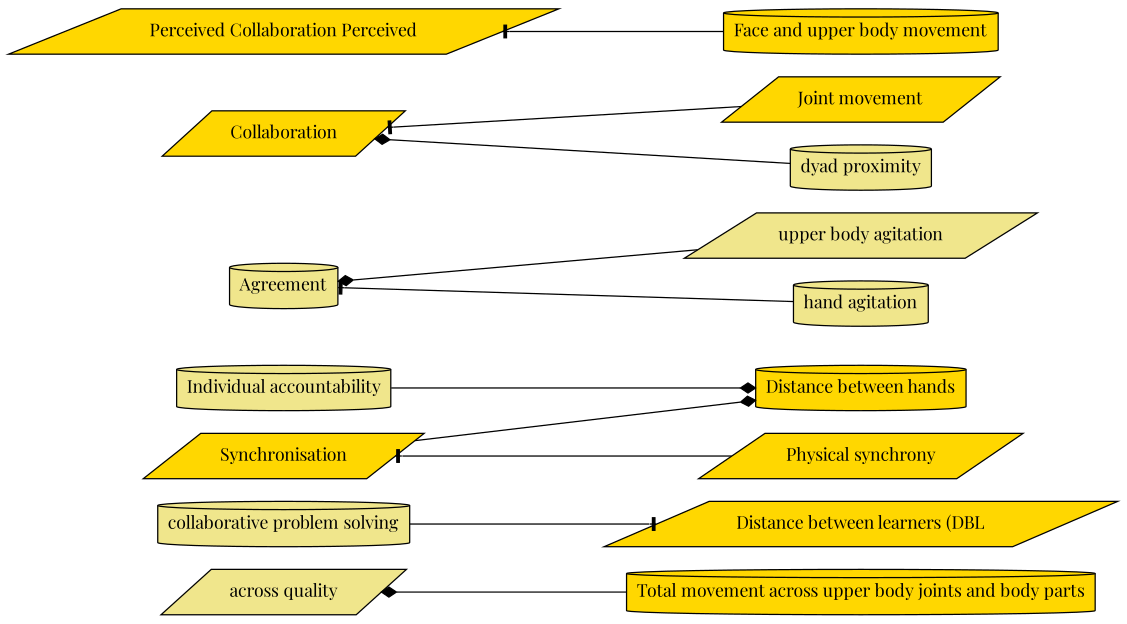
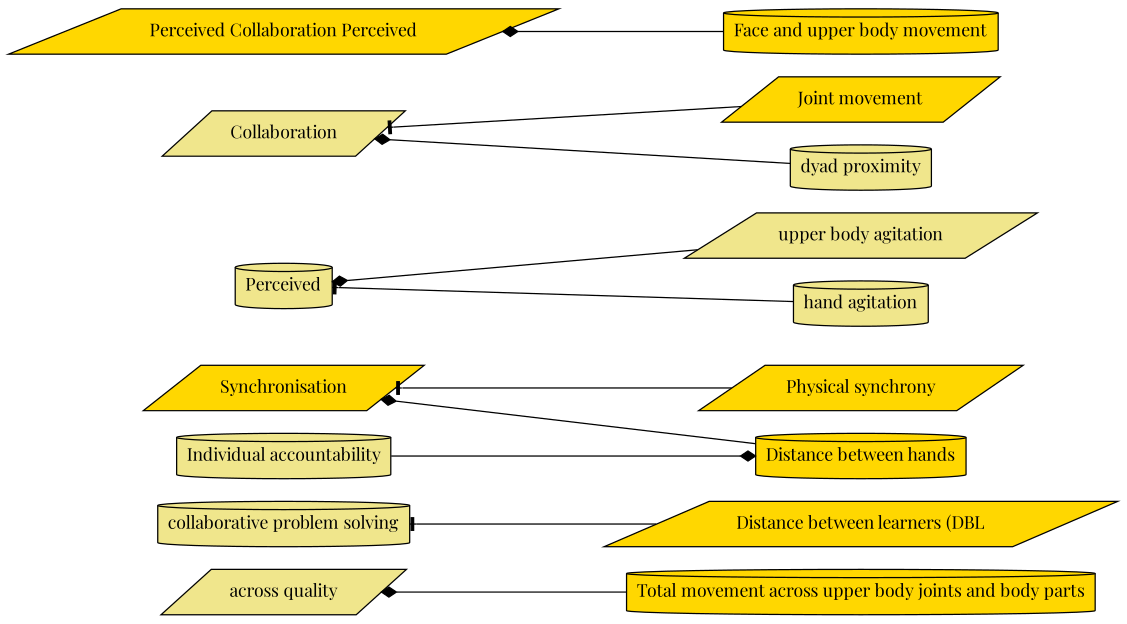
(616, 31) -> (621, 31)
(284, 134) -> (284, 134)
(284, 286) -> (284, 286)
(578, 421) -> (576, 422)
(530, 524) -> (536, 524)
